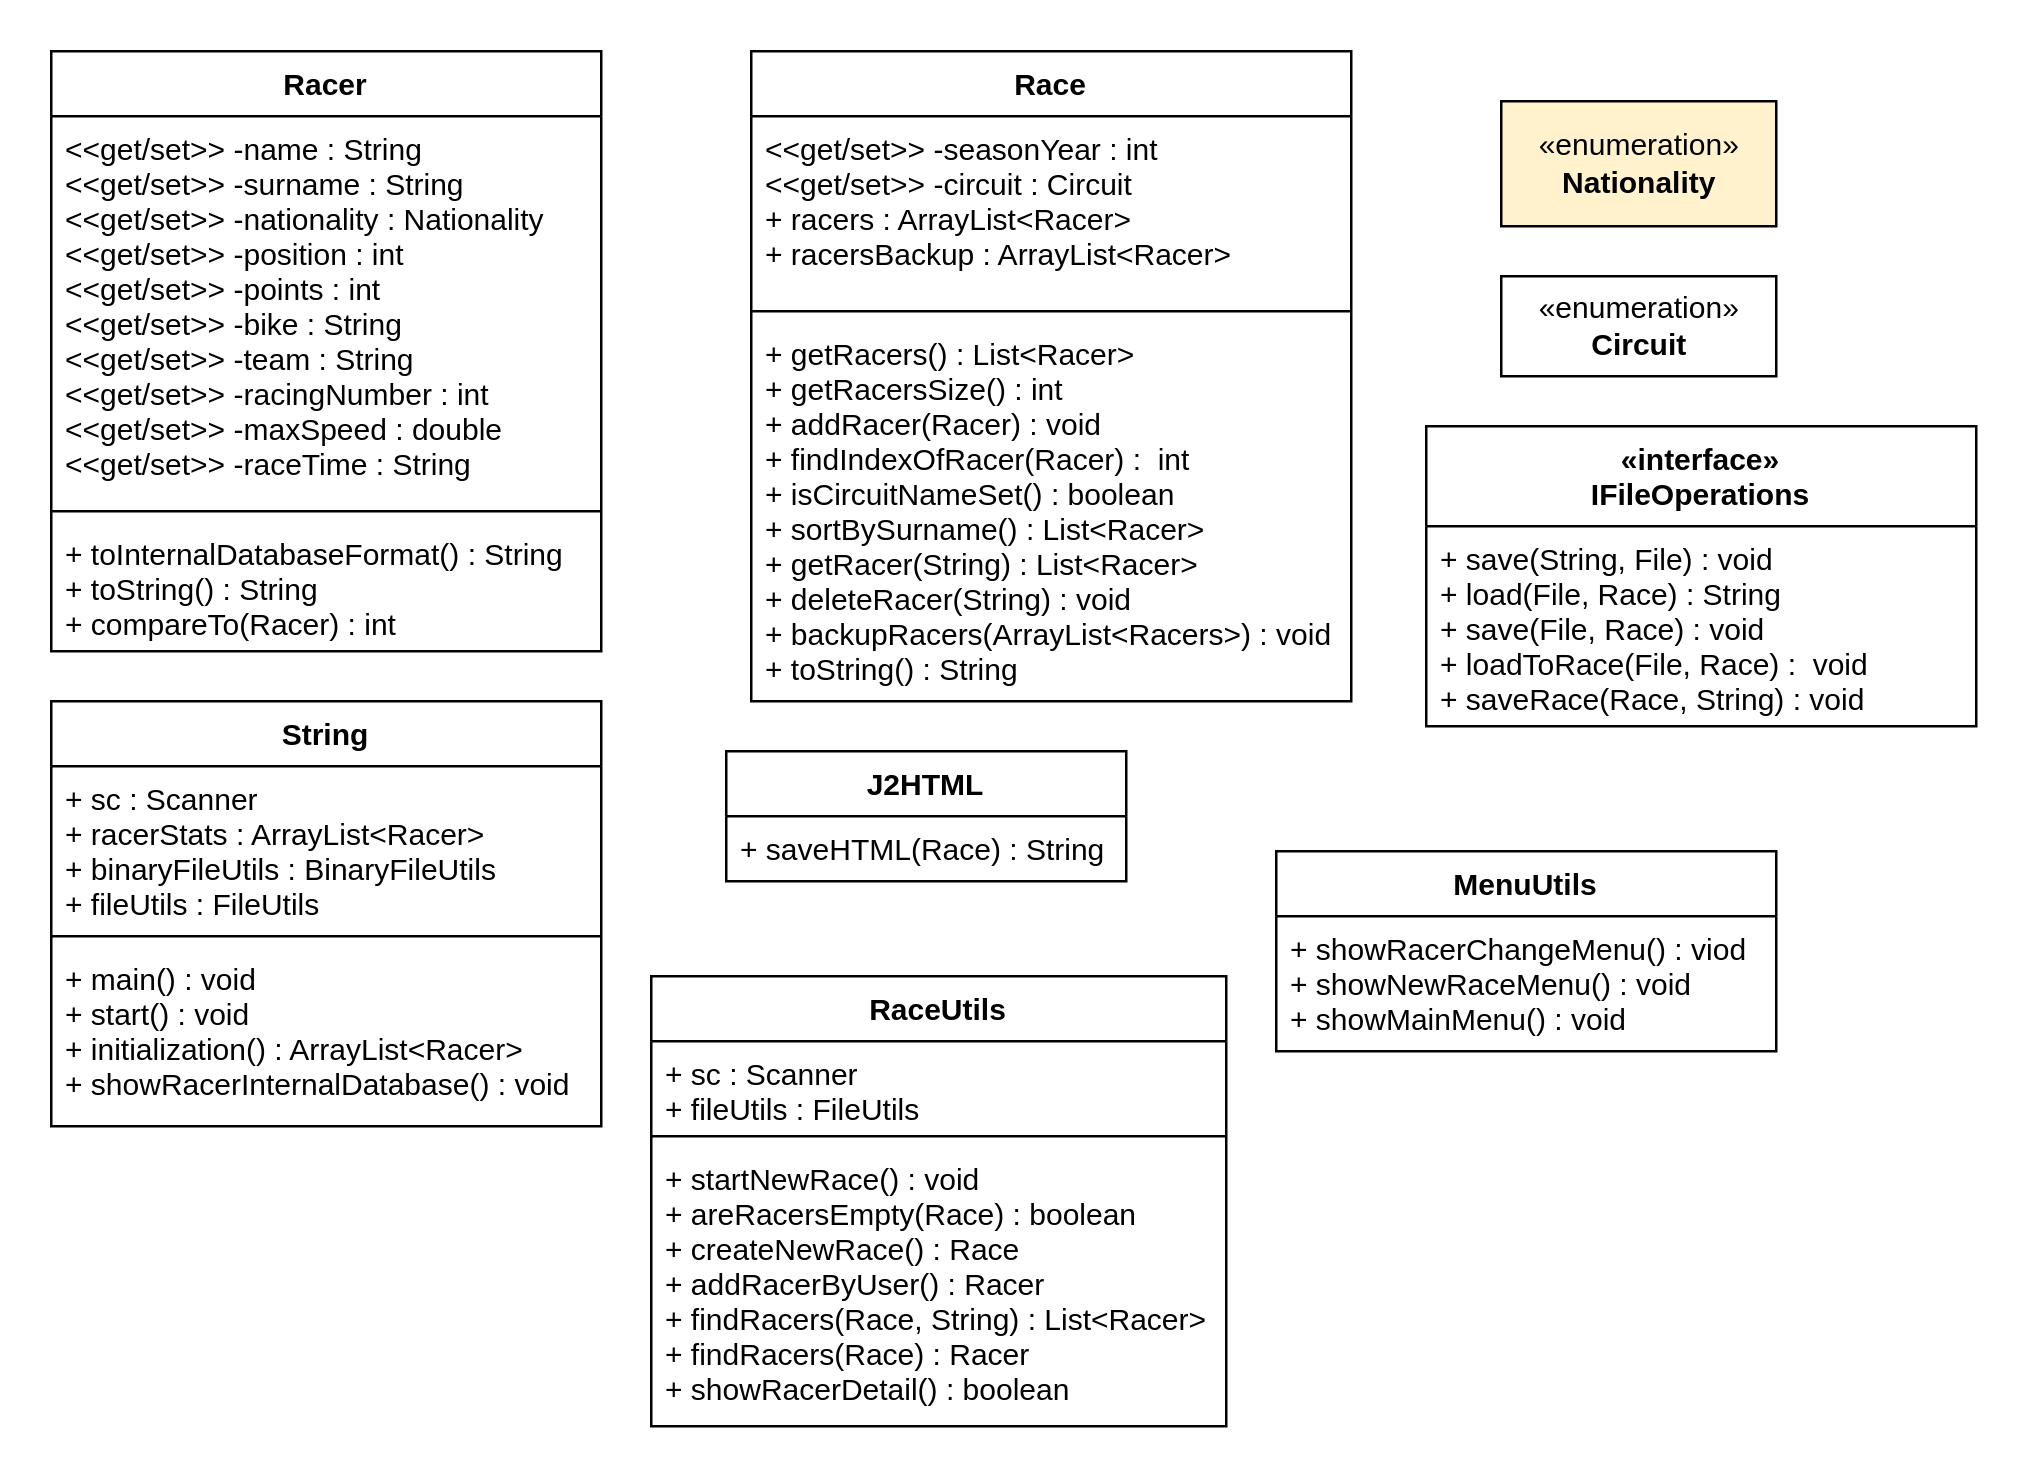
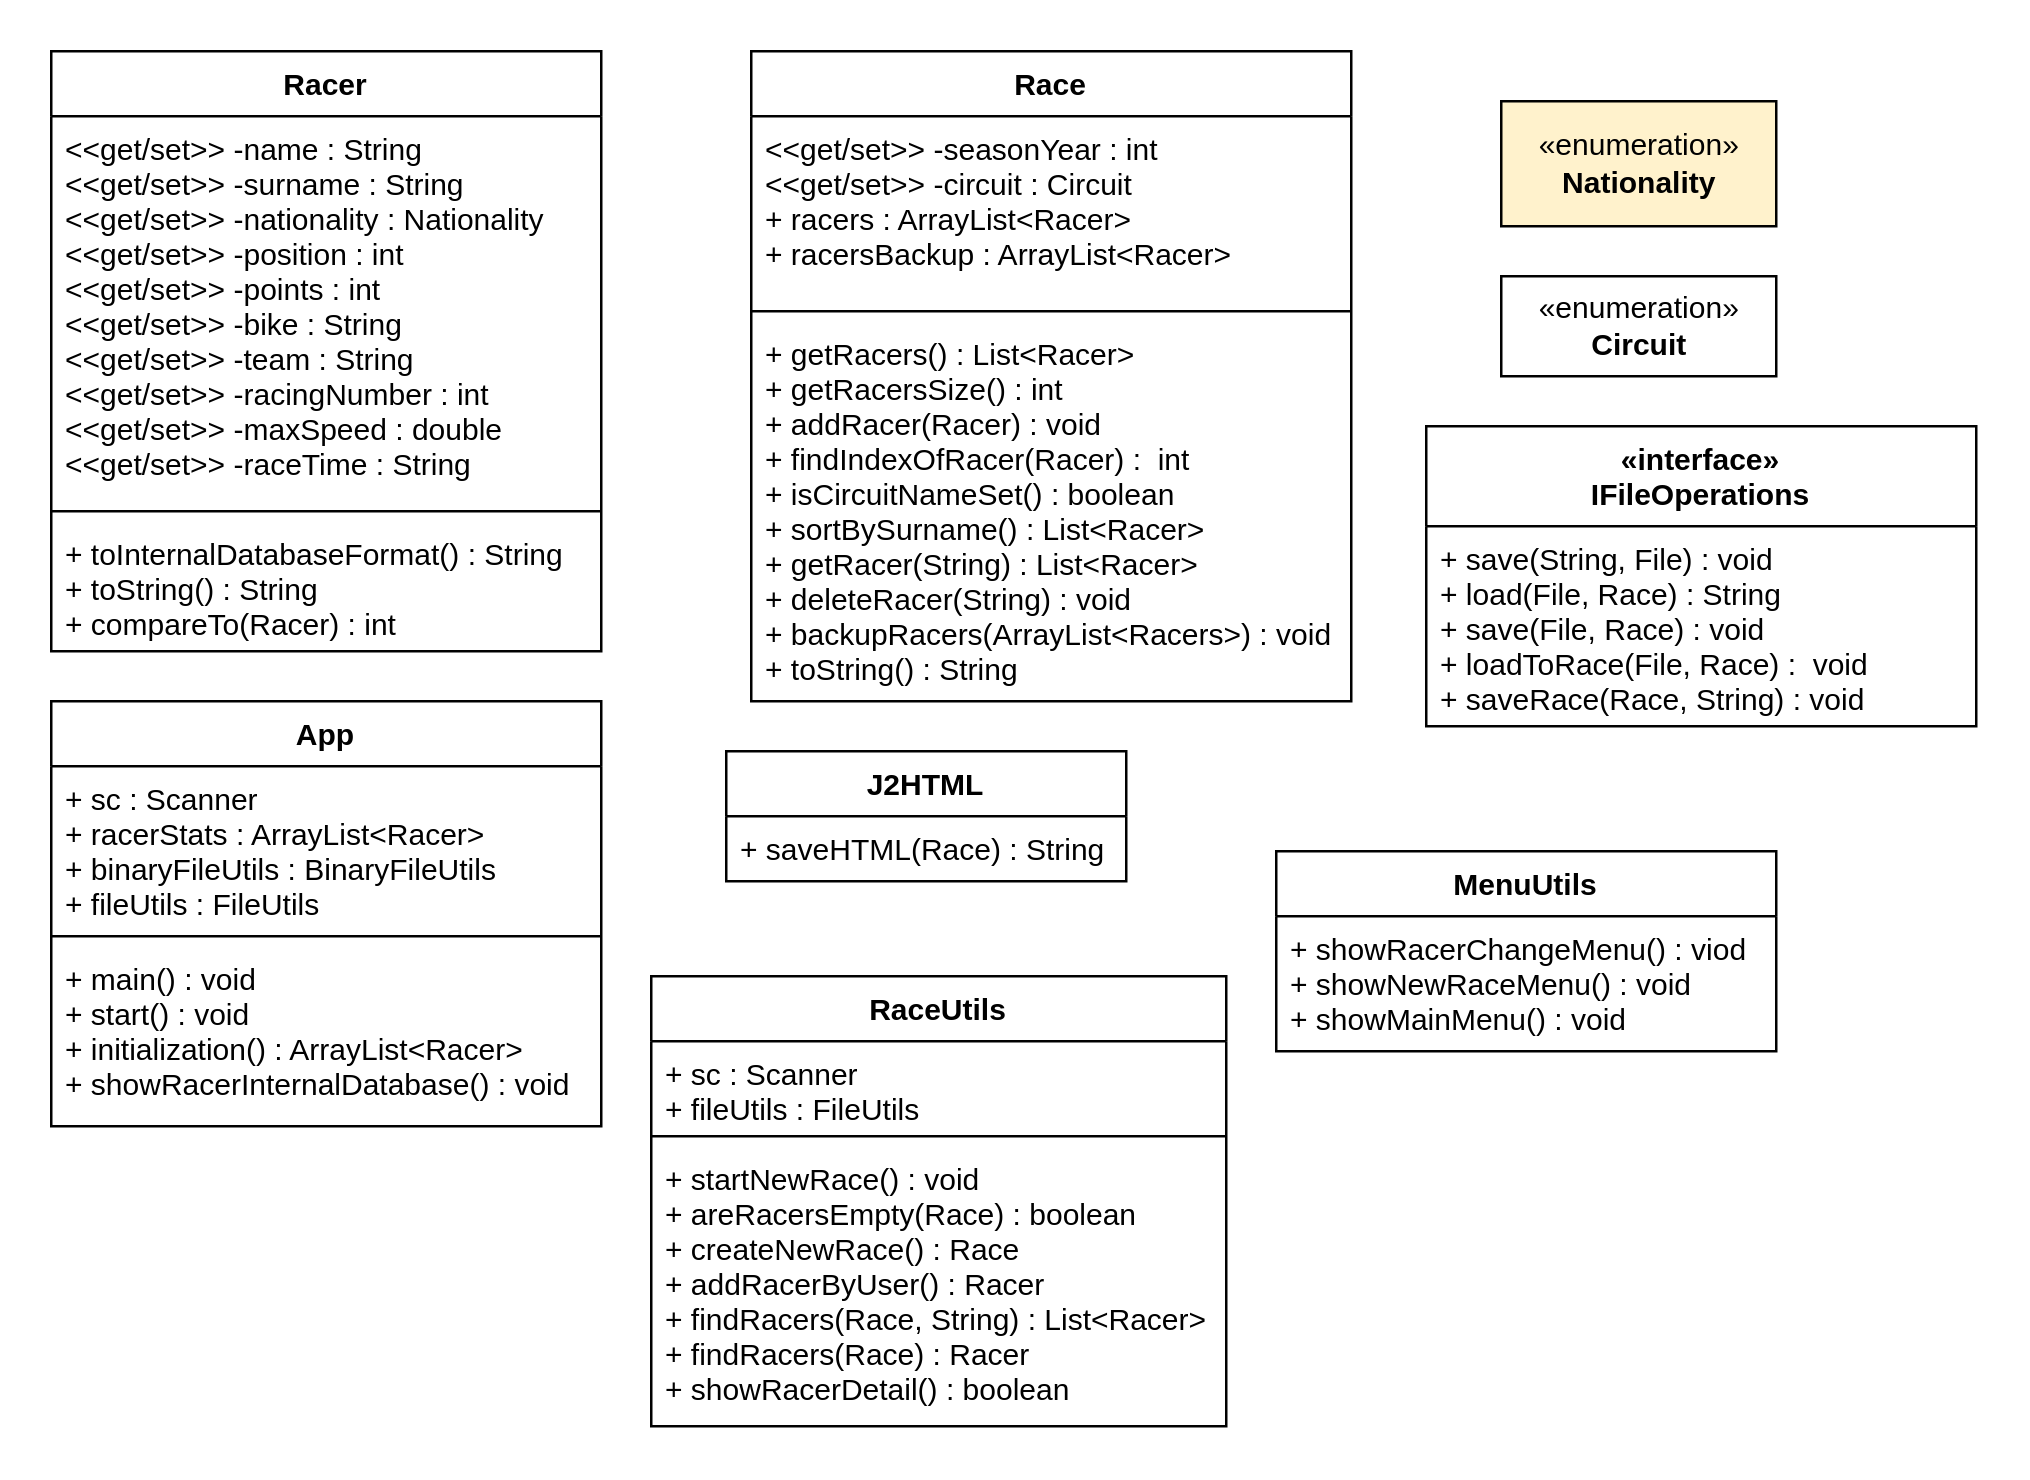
(325, 735) -> (325, 735)
